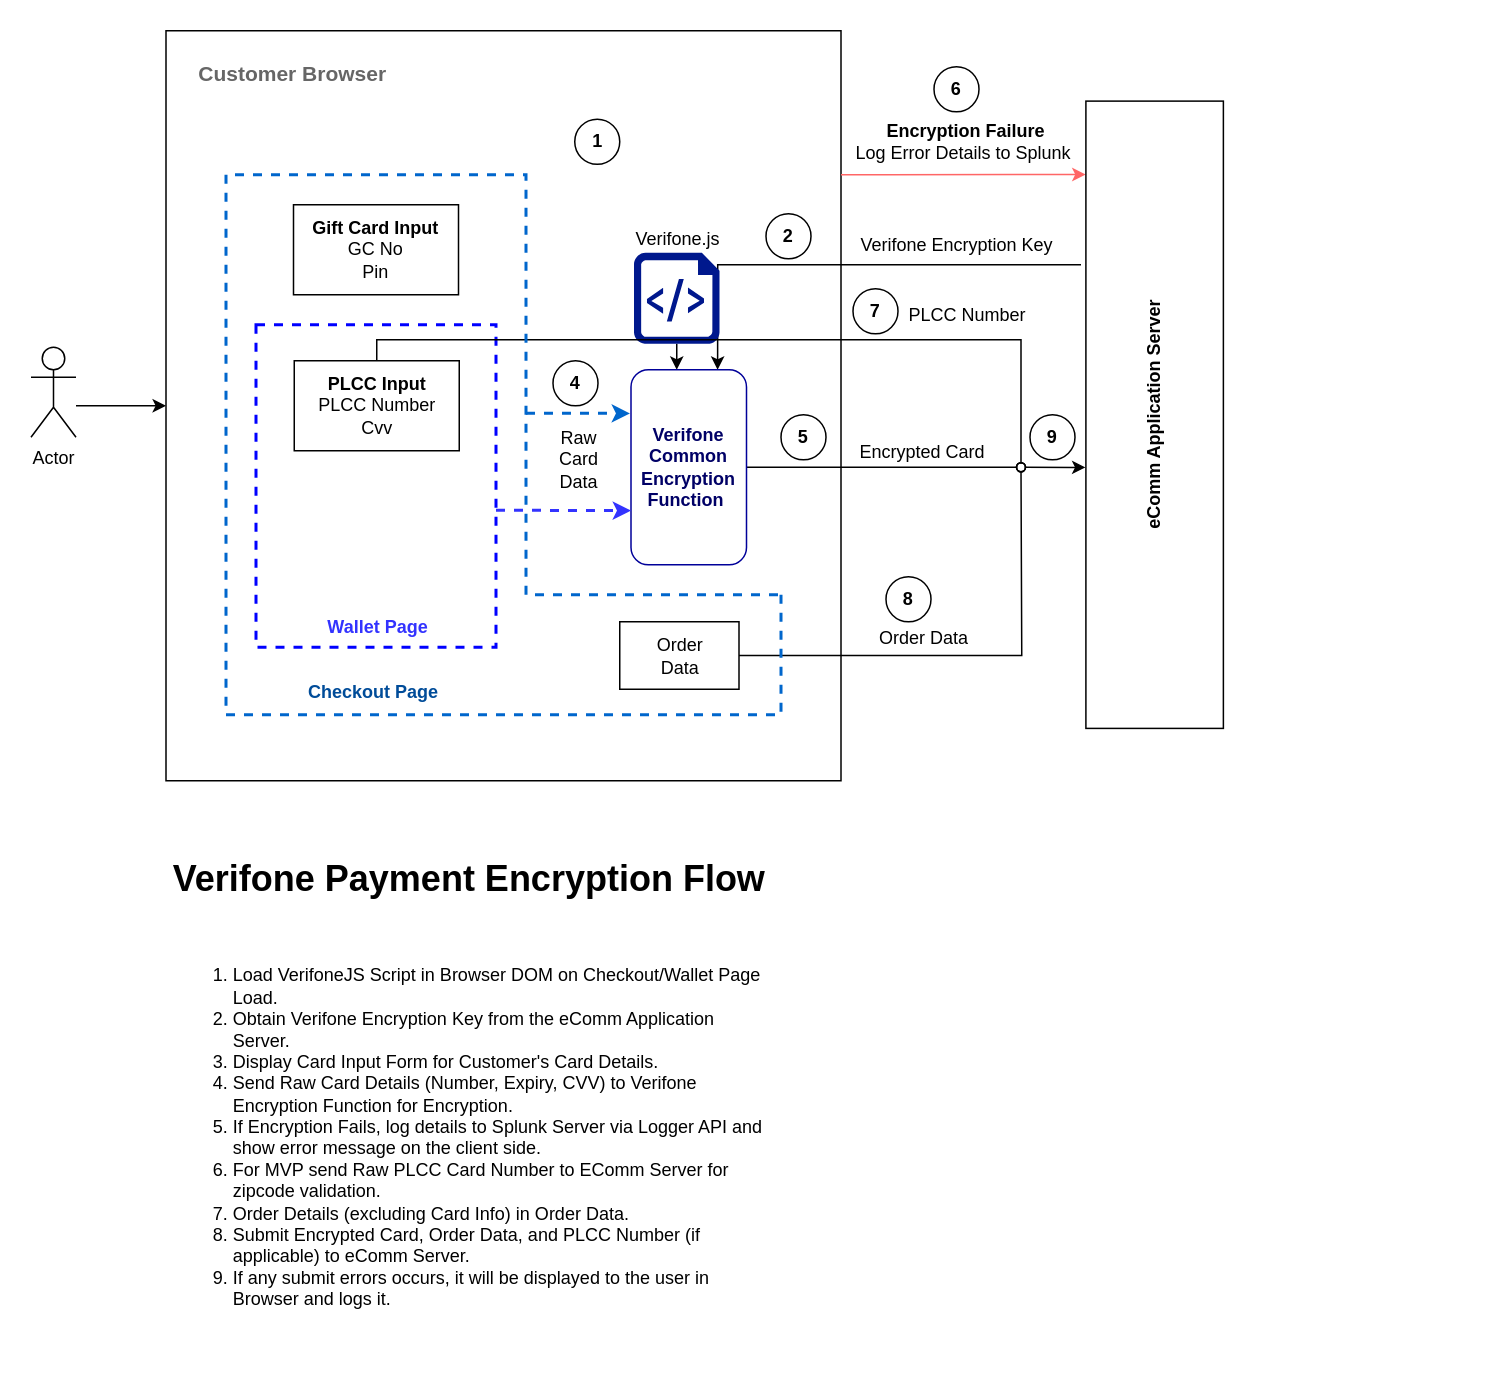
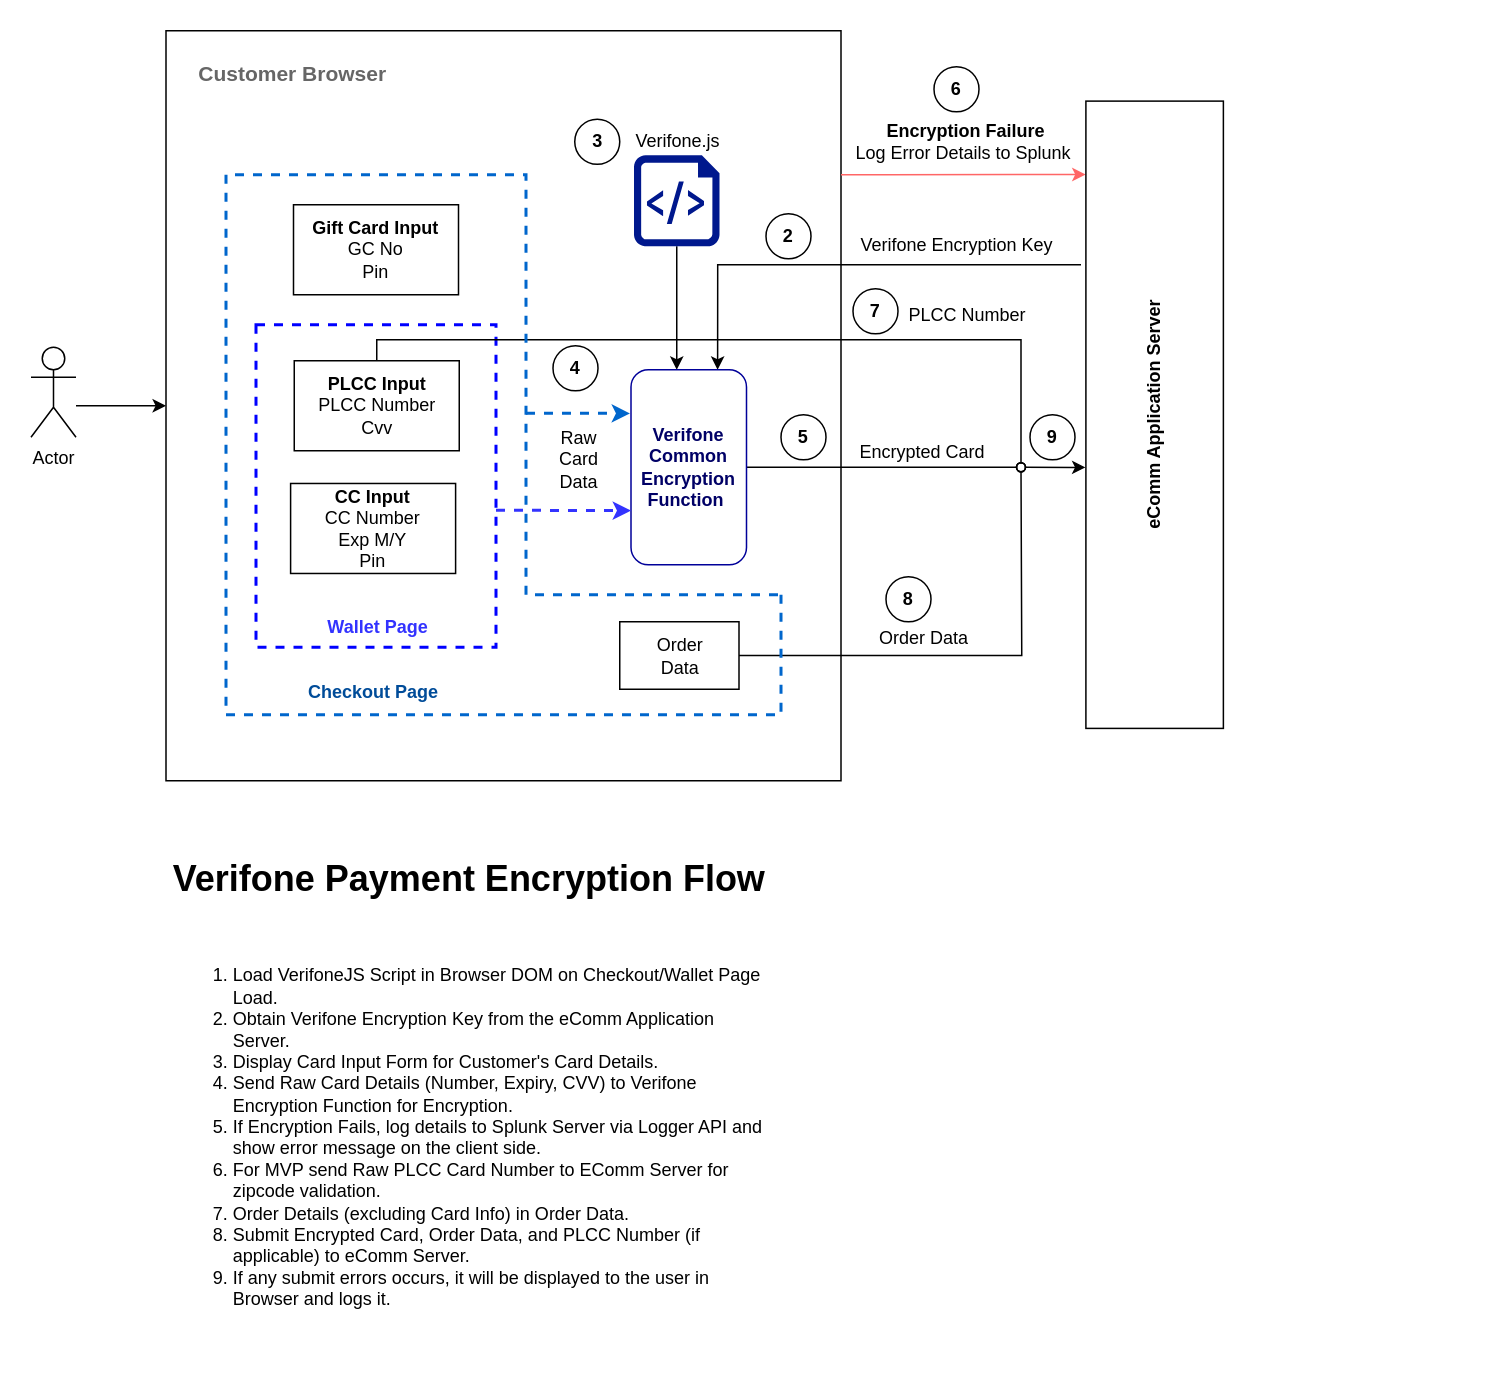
(598, 142) -> (598, 142)
(677, 298) -> (677, 201)
(575, 383) -> (575, 368)
none -> (373, 528)
